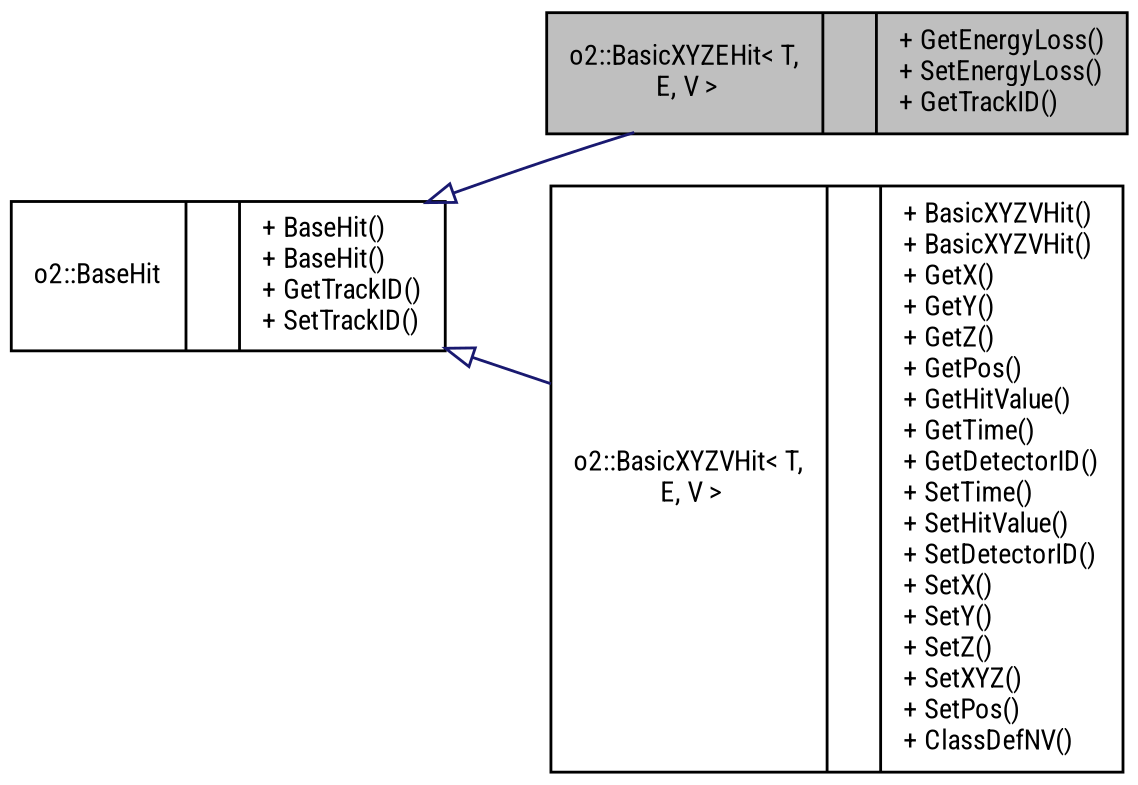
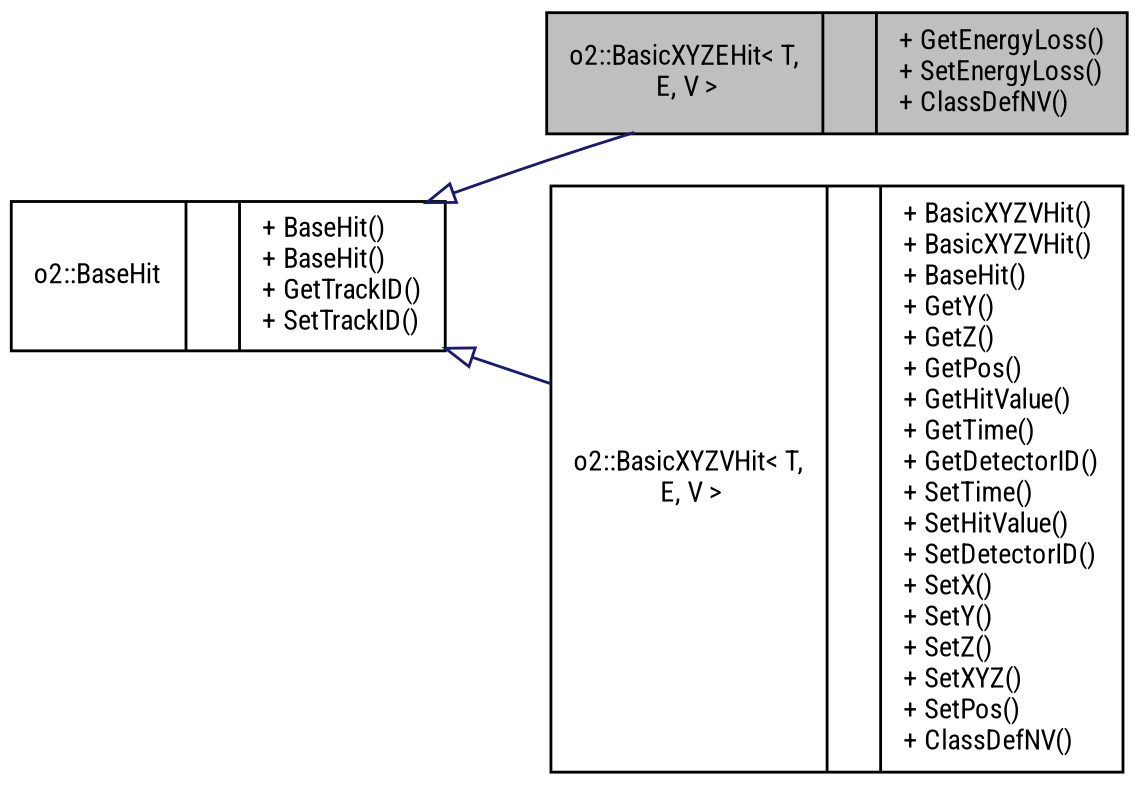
(979, 103) -> (985, 103)
(950, 276) -> (965, 276)
